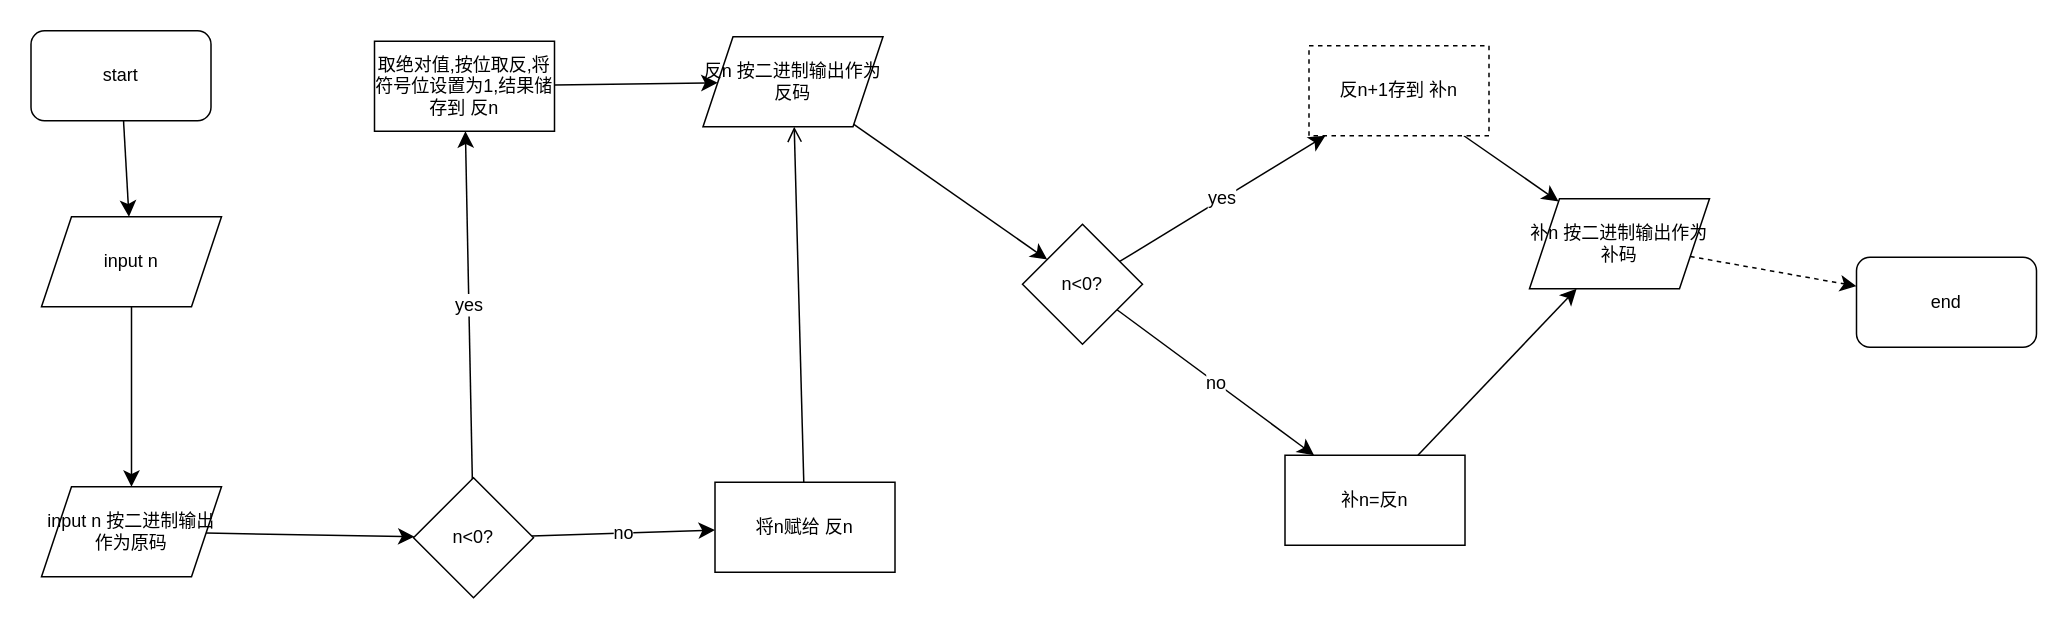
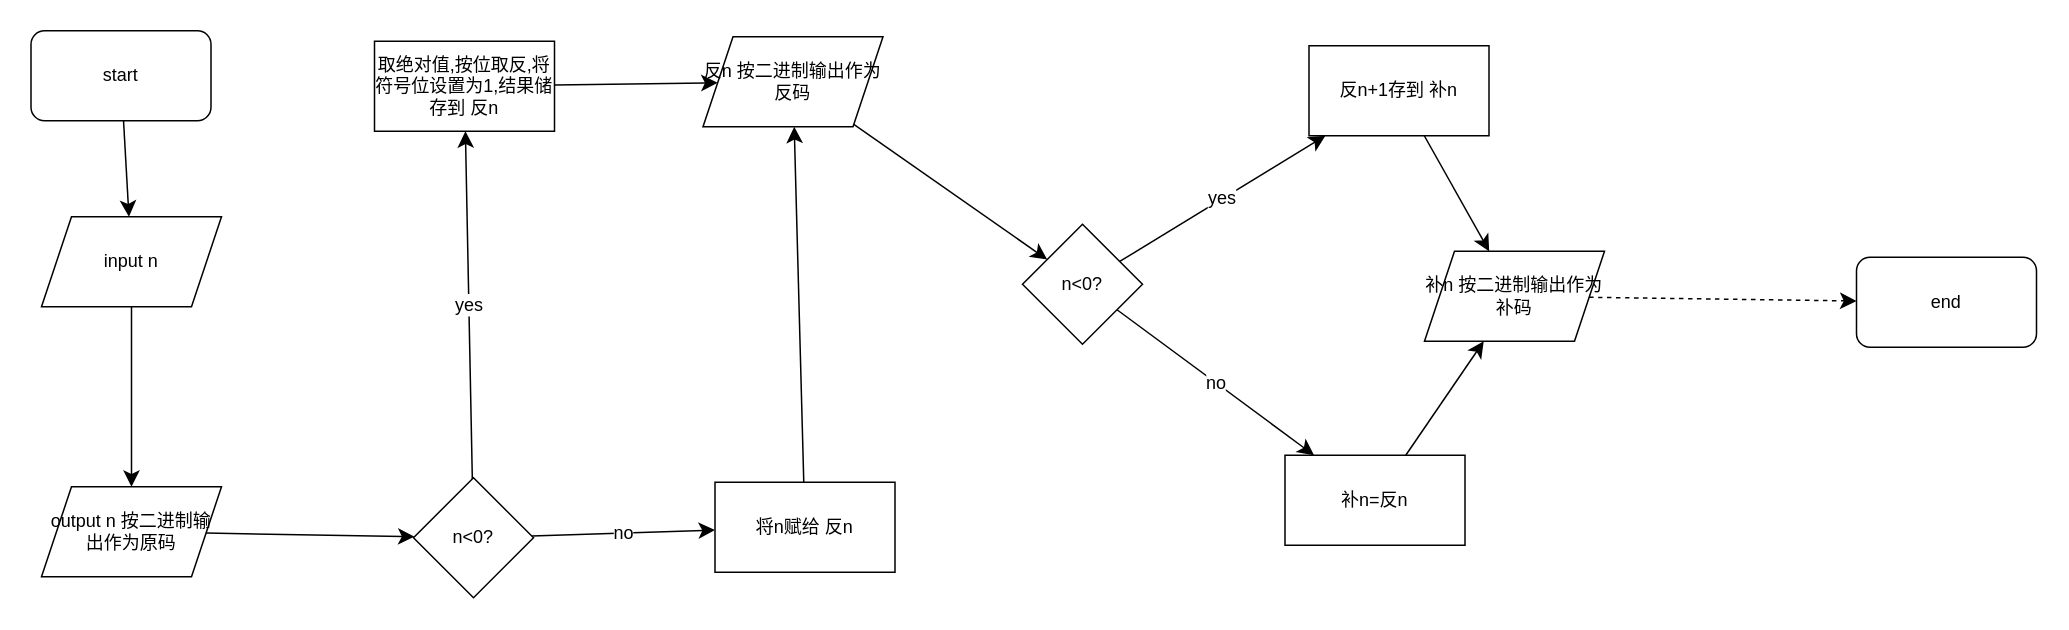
(1399, 91) -> (1399, 91)
(794, 136) -> (794, 140)
(1619, 244) -> (1514, 296)
(131, 532) -> (131, 532)
